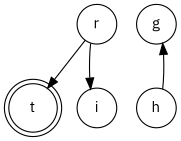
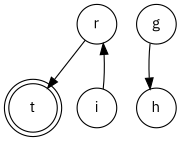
(90, 61) -> (104, 72)
(164, 72) -> (149, 61)
